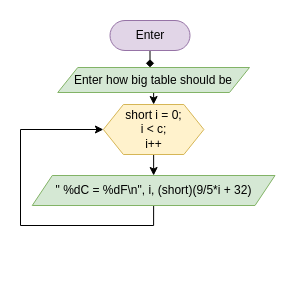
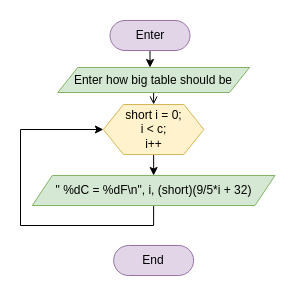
(150, 58) -> (150, 59)
(154, 96) -> (154, 97)
none -> (154, 261)
